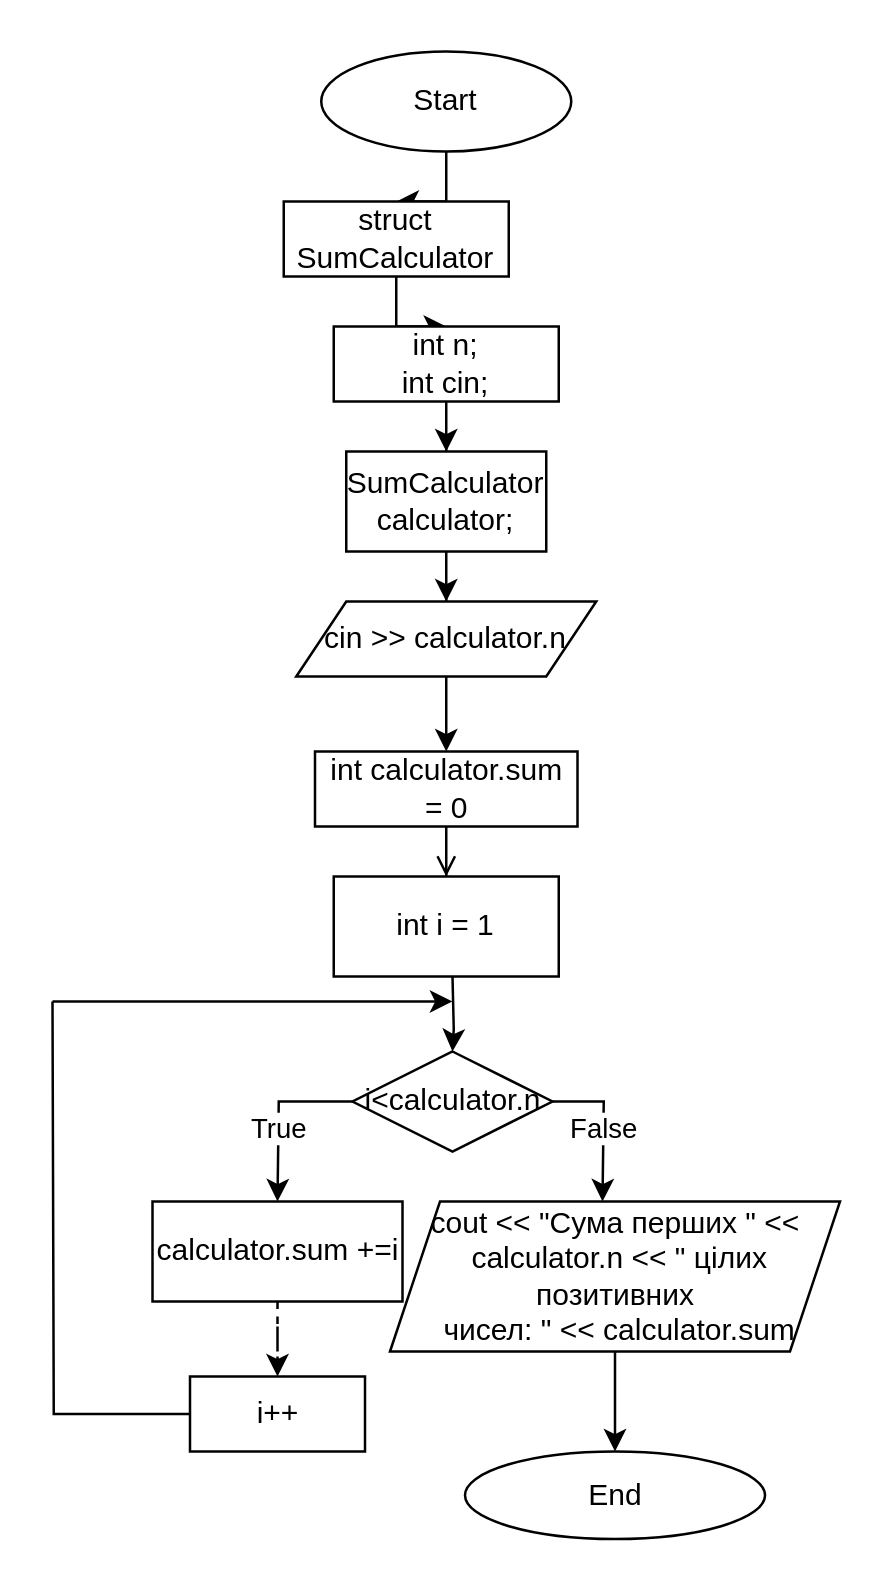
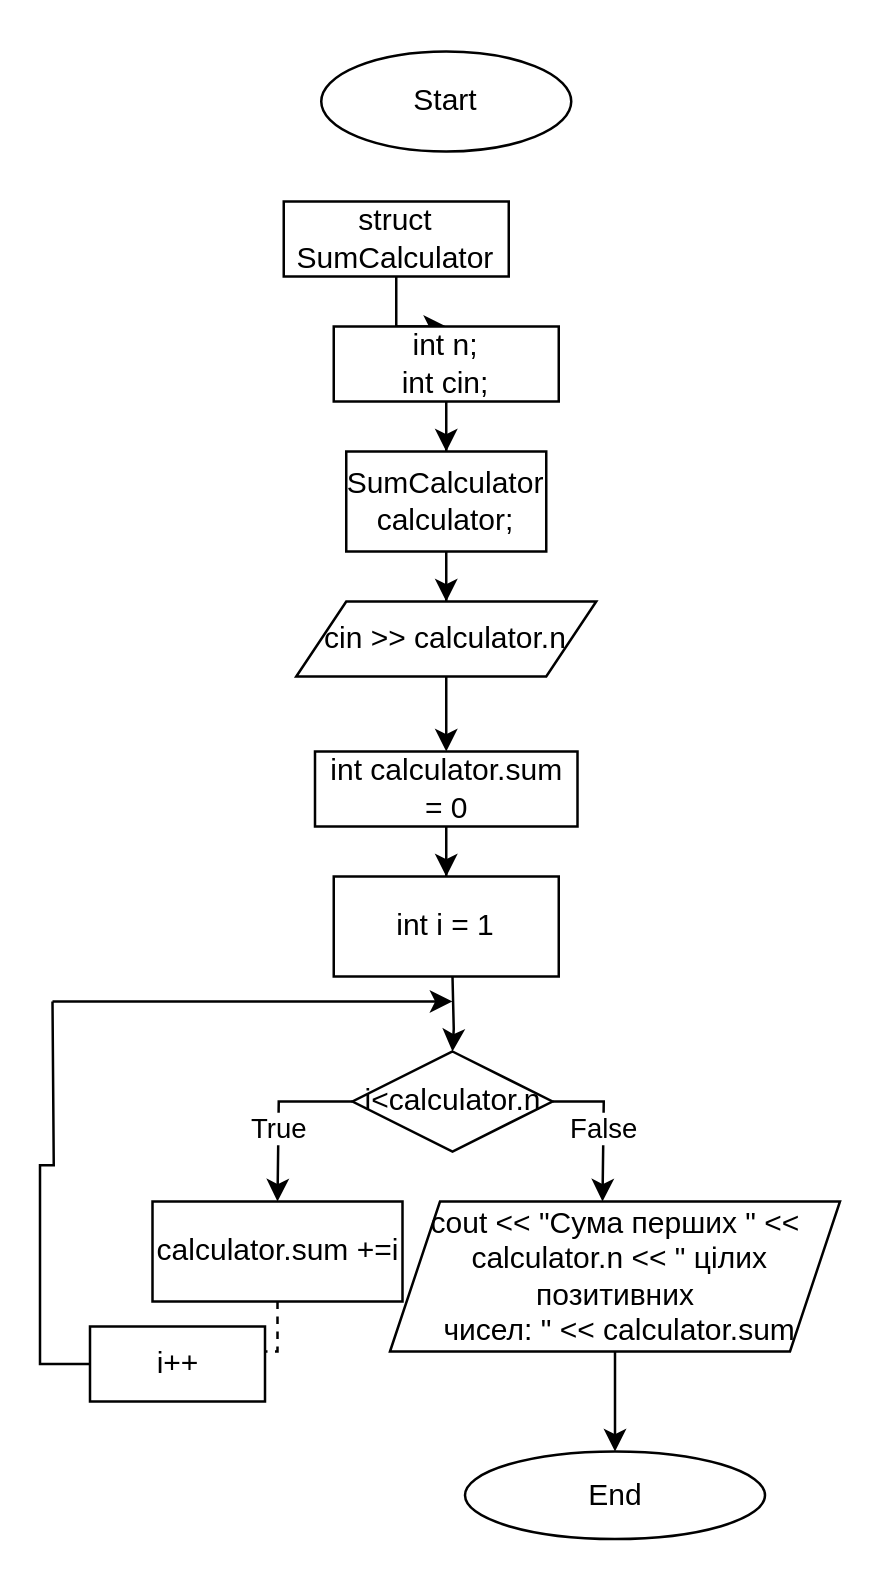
(446, 177) -> none
(446, 862) -> (446, 858)
(278, 1414) -> (178, 1364)
